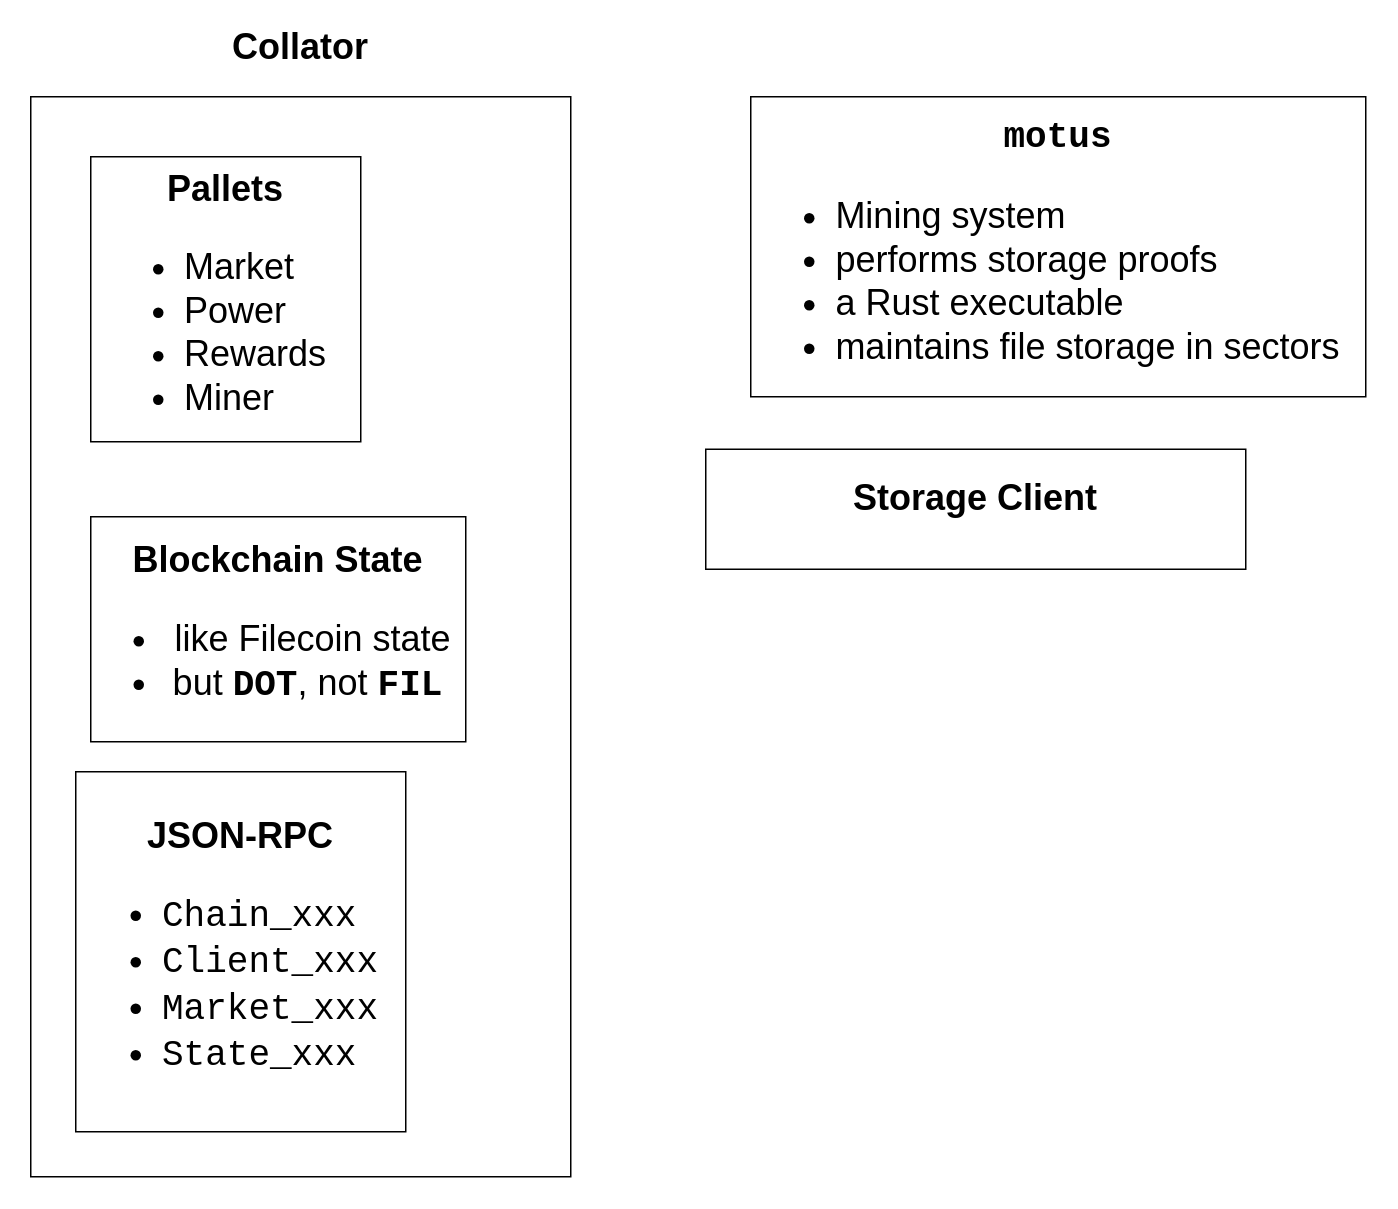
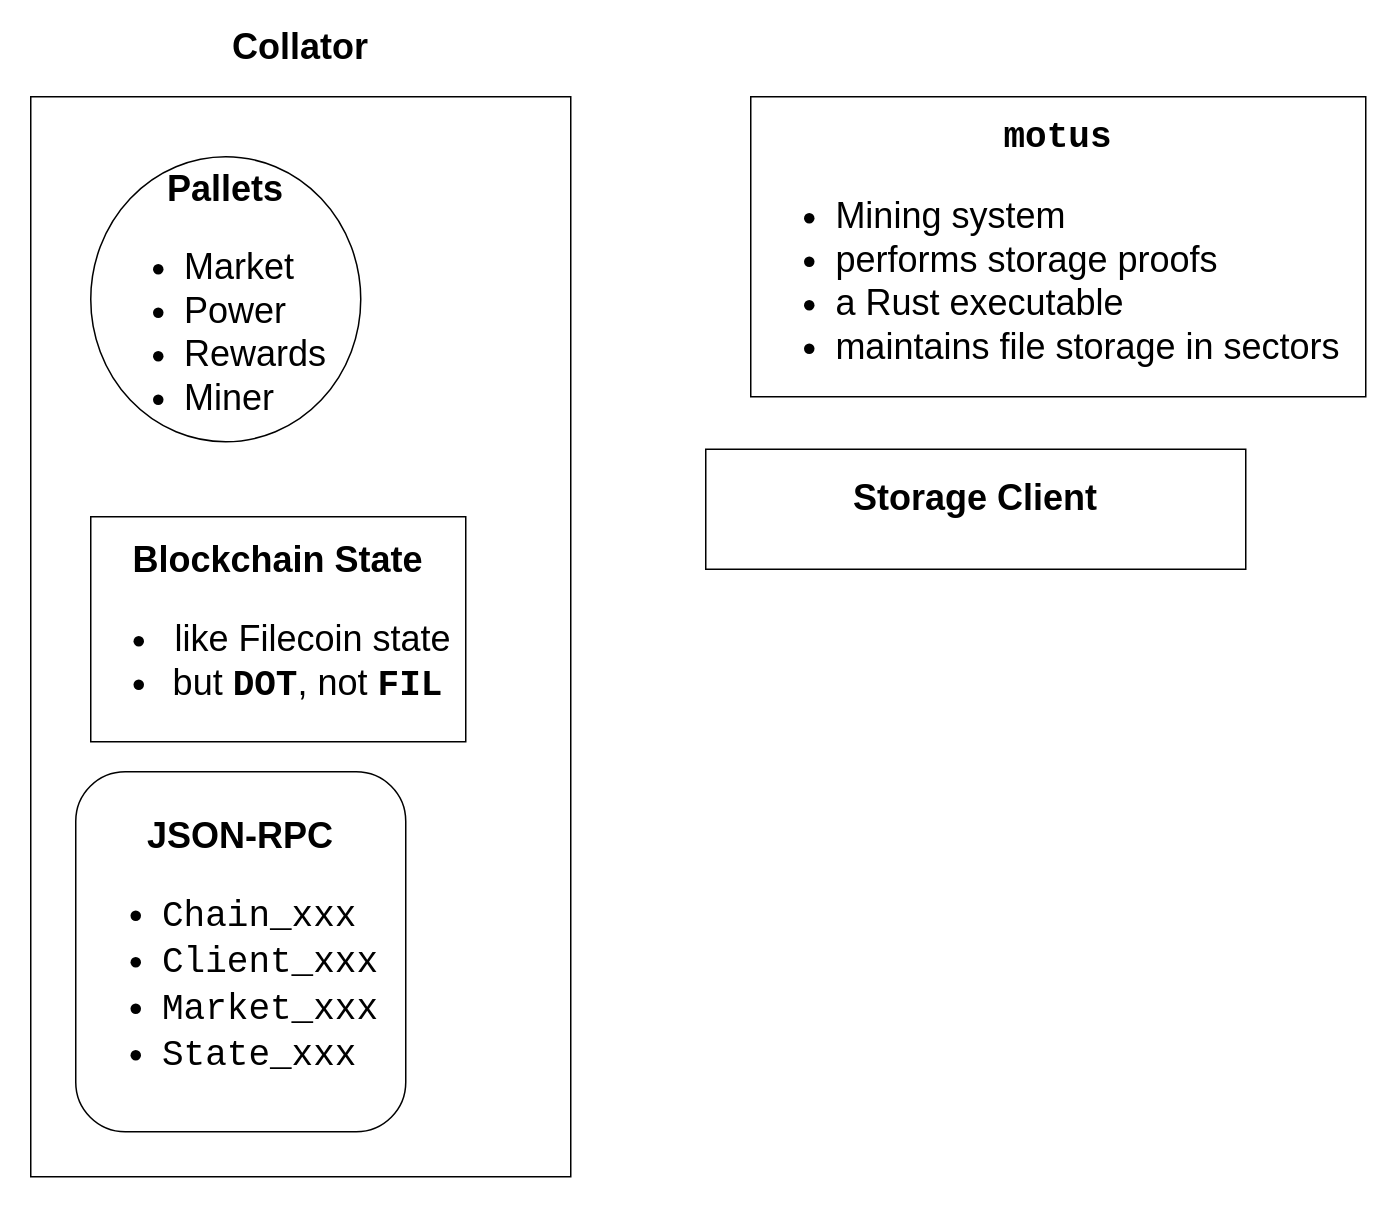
(226, 299) -> (226, 299)
(241, 952) -> (241, 952)
